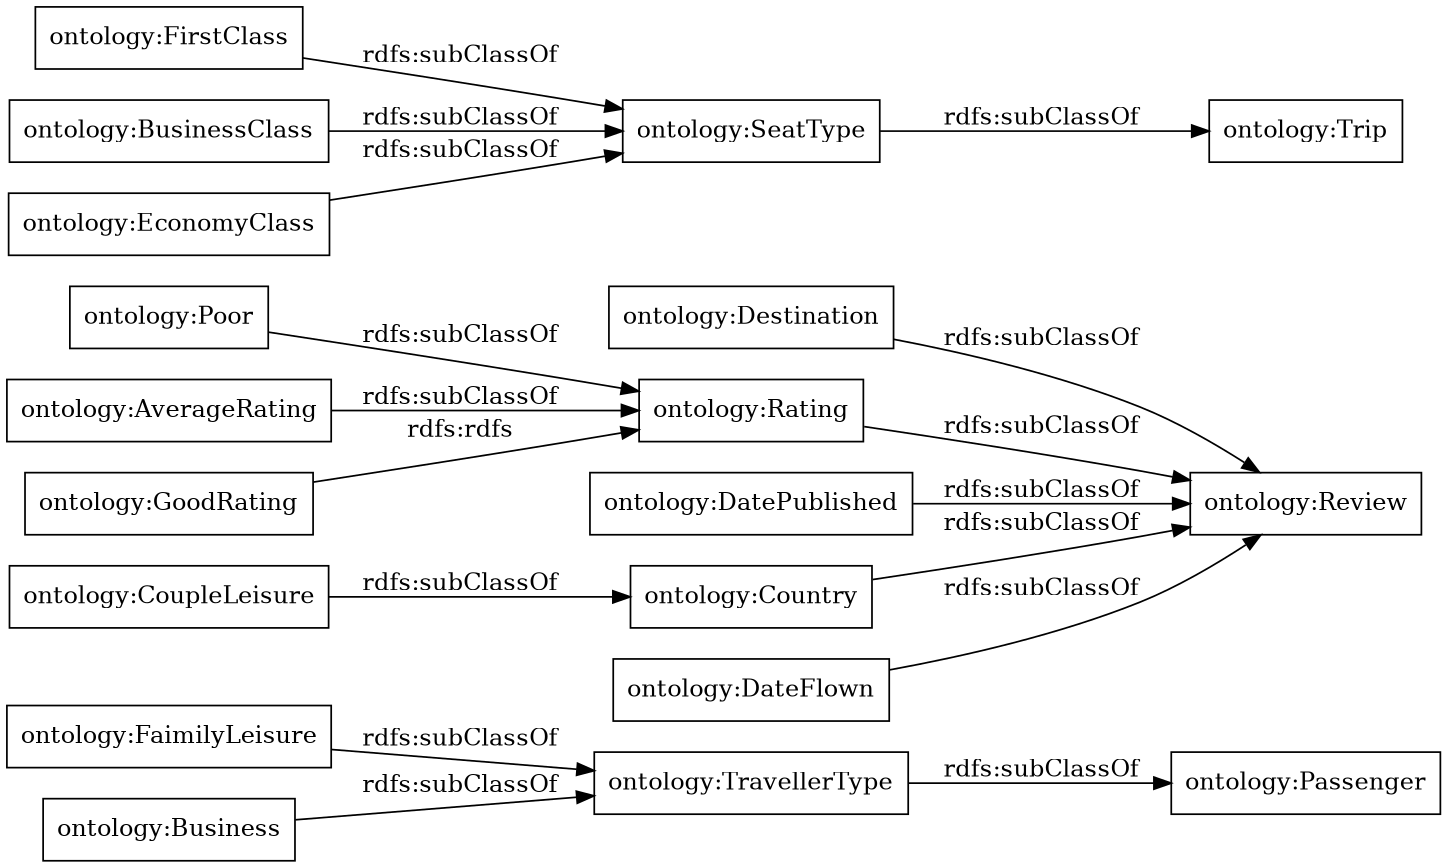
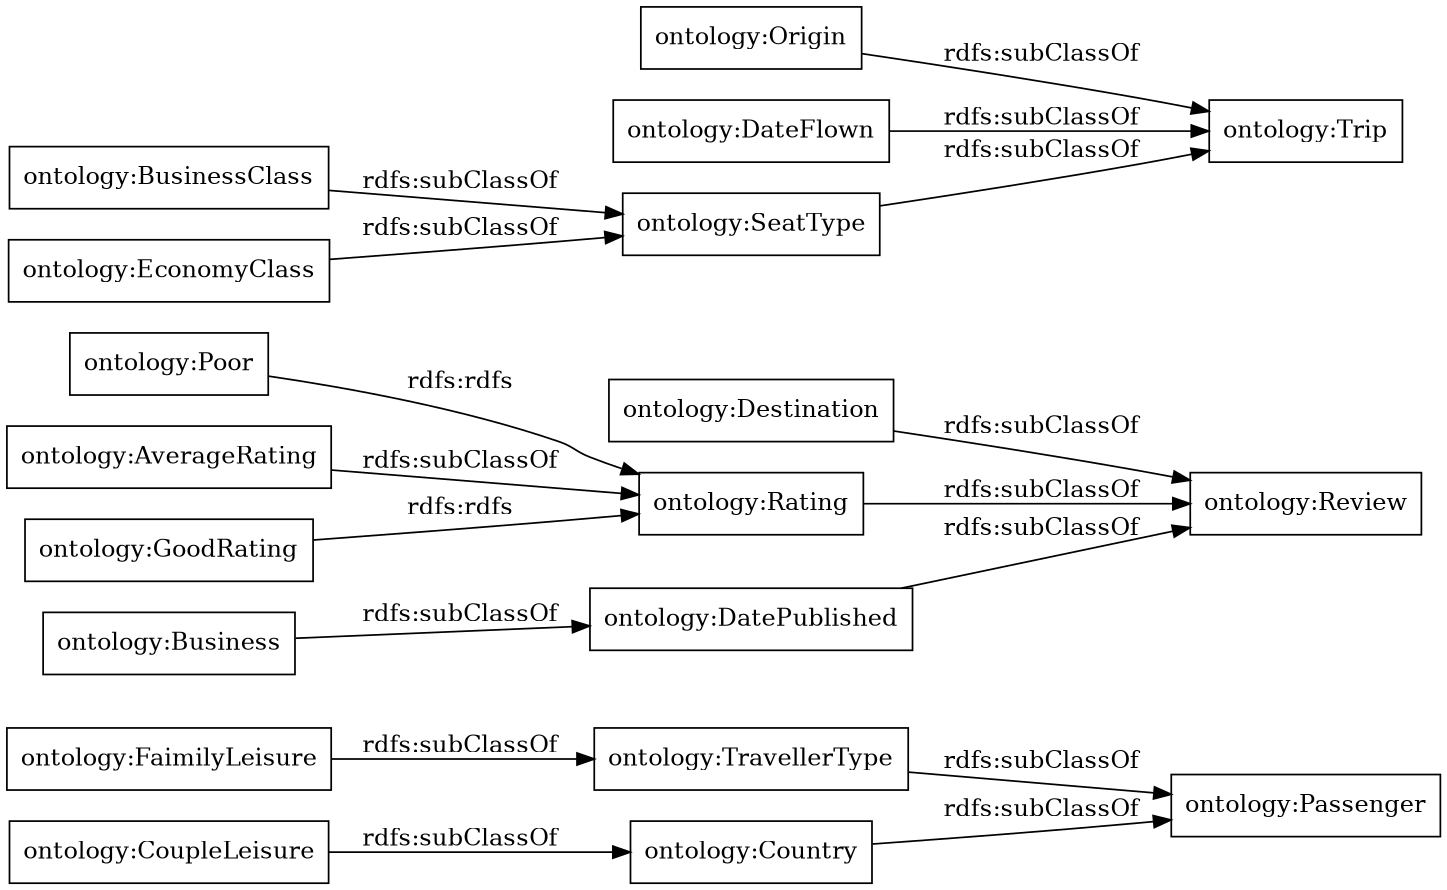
(169, 38) -> none
none -> (751, 38)
(461, 336) -> (461, 382)
(1023, 556) -> (1013, 833)
(1074, 625) -> (1040, 131)
(436, 809) -> (434, 632)
